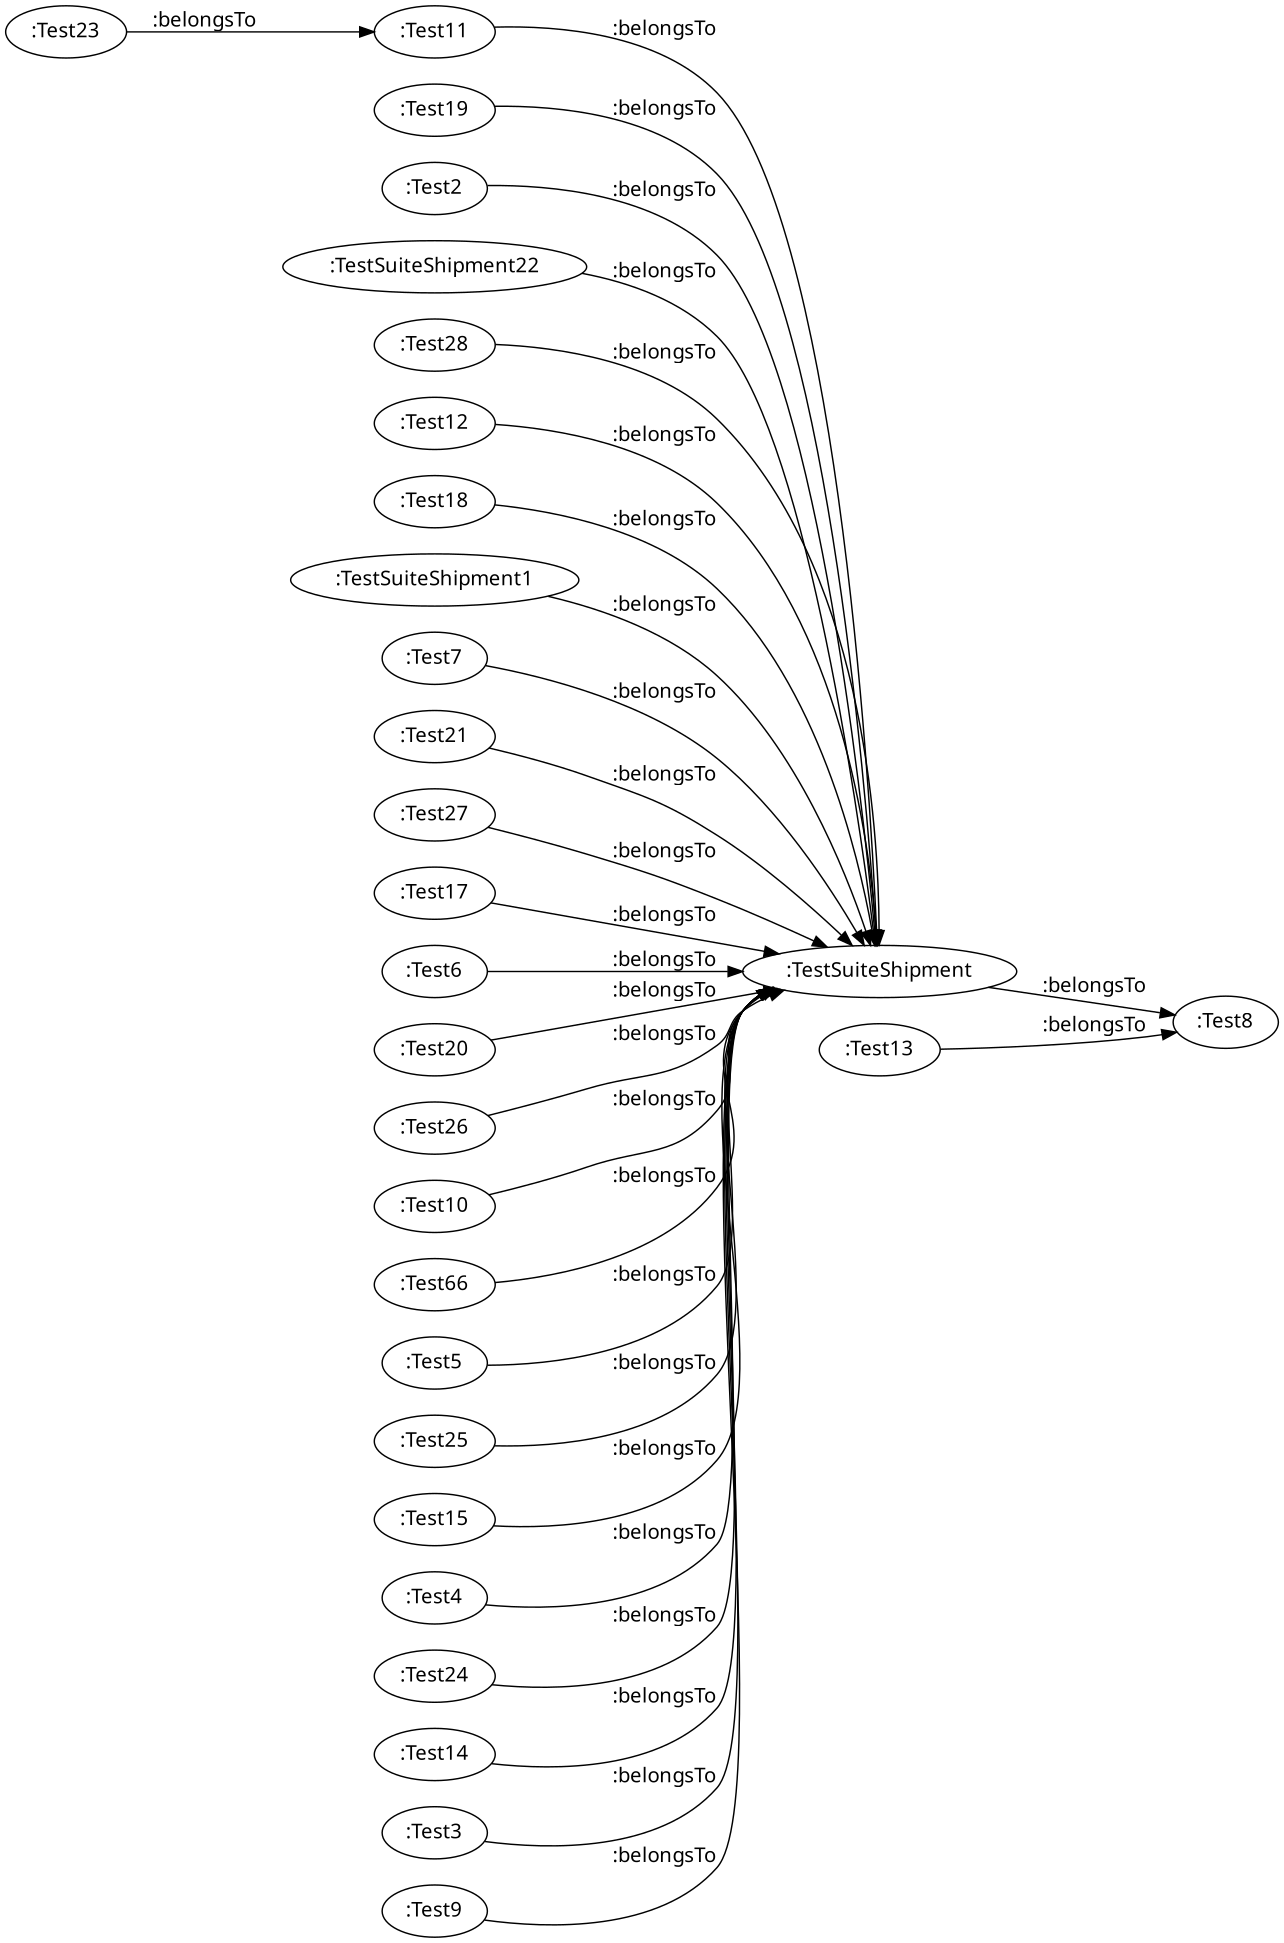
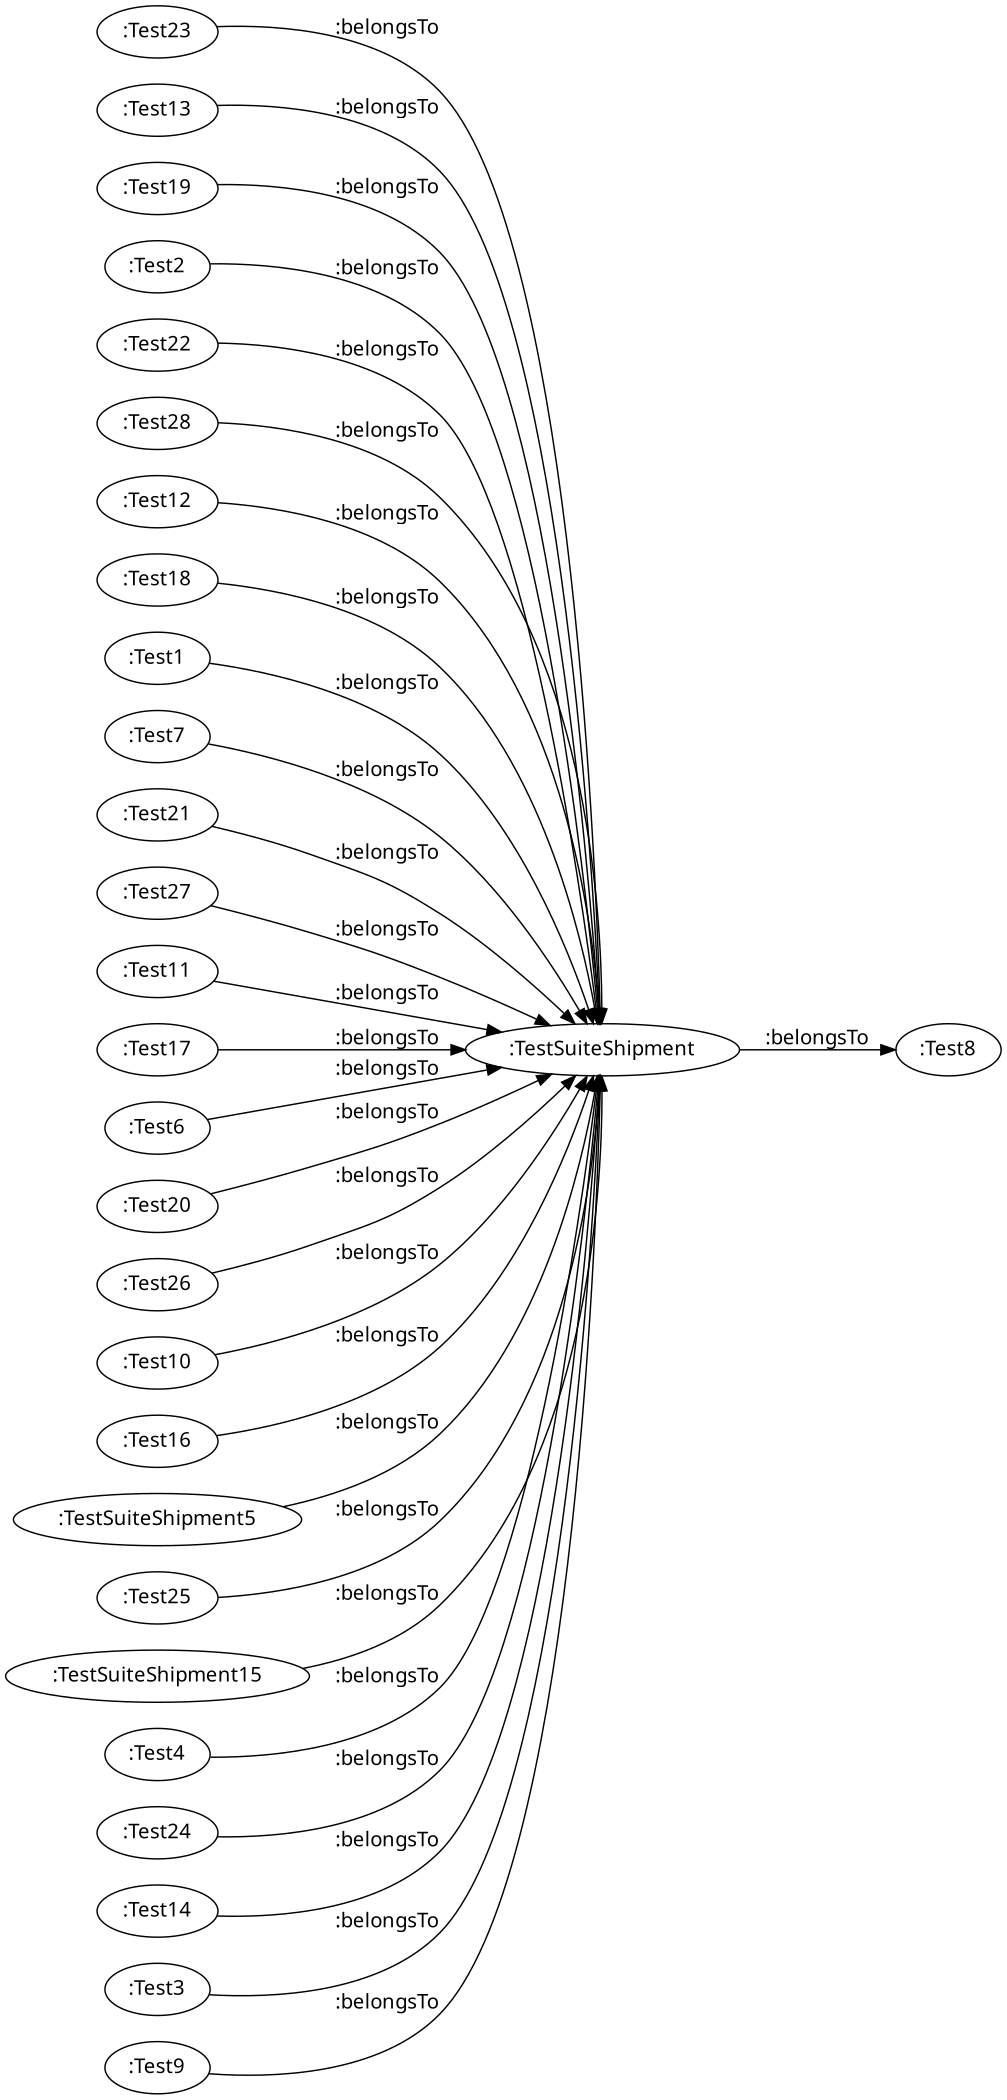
(243, 32) -> (550, 421)
(435, 267) -> (158, 345)
(435, 580) -> (158, 658)
(1052, 1045) -> (543, 462)
(435, 1285) -> (158, 1441)
(435, 1363) -> (158, 1520)
(435, 1520) -> (158, 1676)
